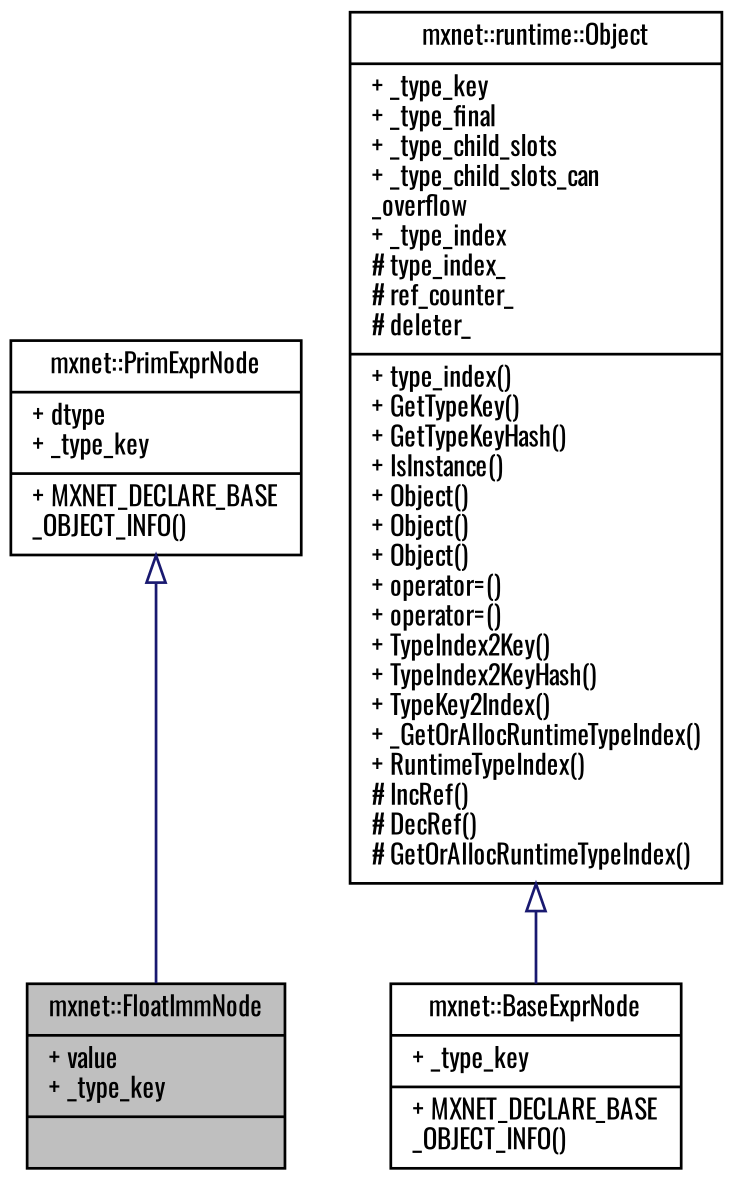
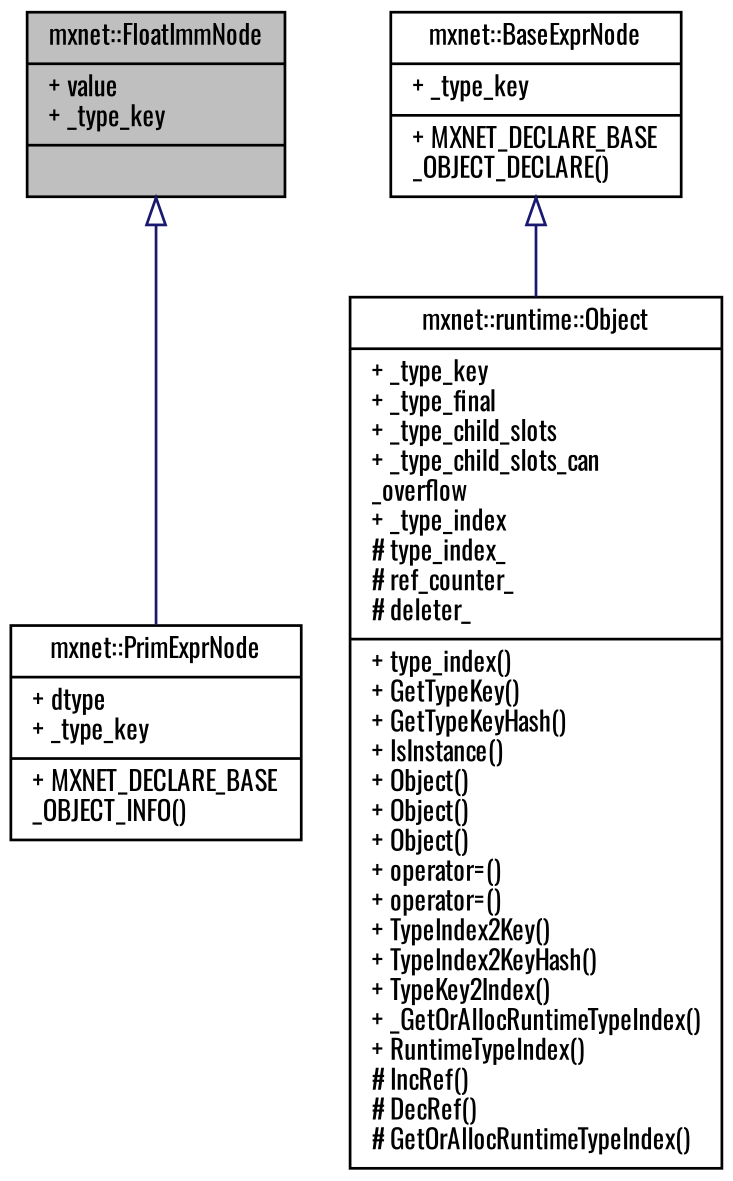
(156, 783) -> (156, 425)
(536, 948) -> (536, 261)
(490, 1141) -> (512, 170)
